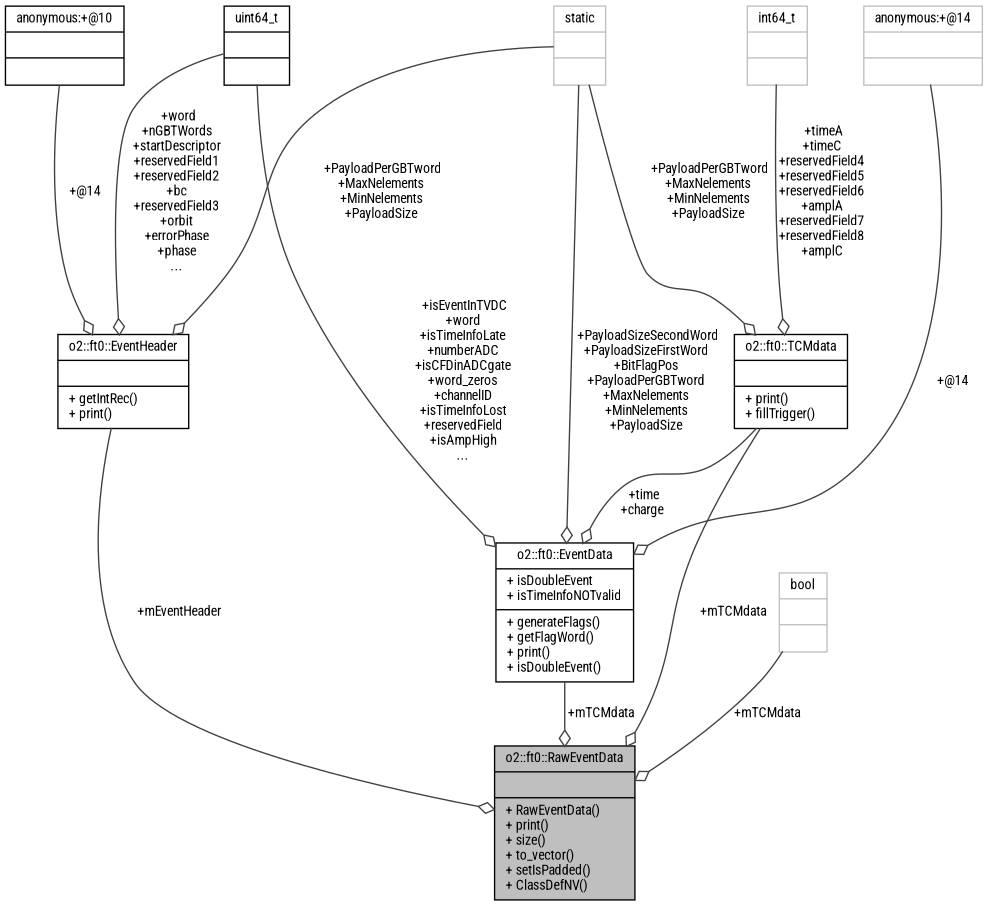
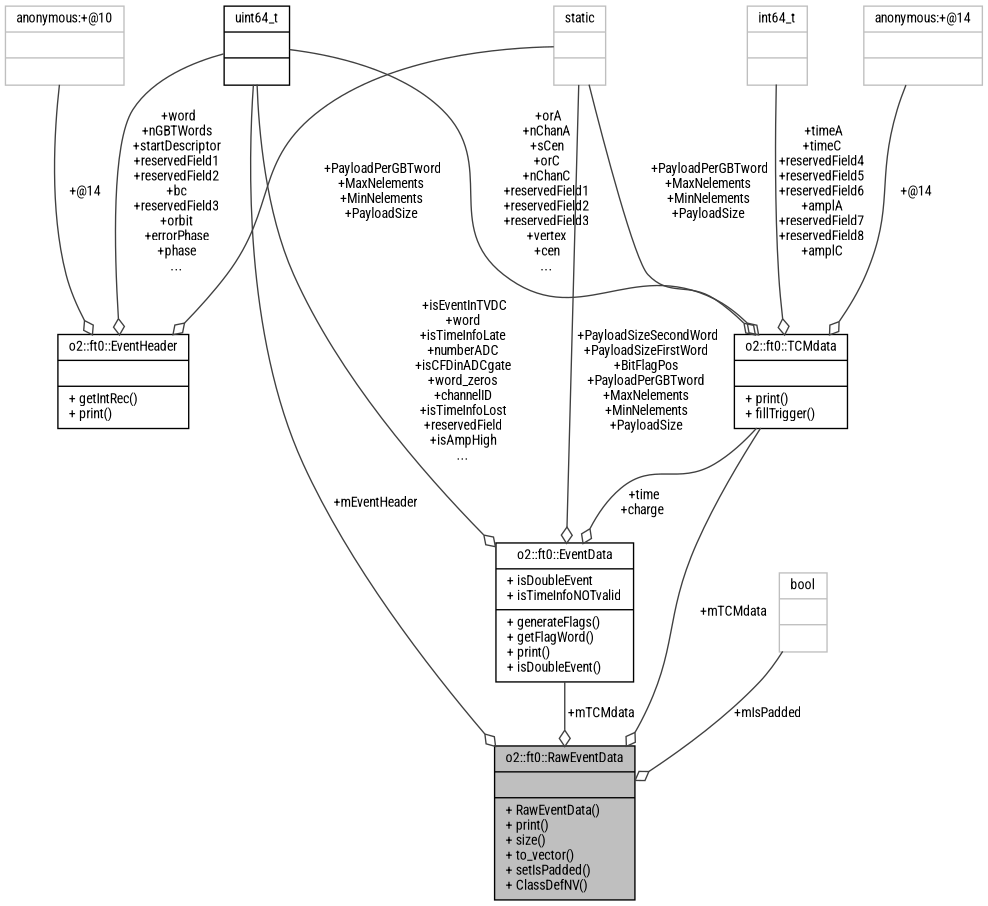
(65, 46) -> (65, 46)
none -> (477, 239)
(907, 394) -> (883, 207)
(766, 714) -> (766, 714)
(177, 716) -> (292, 436)
